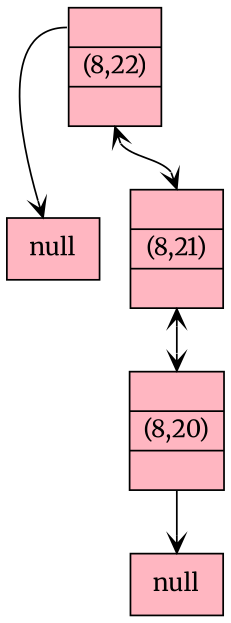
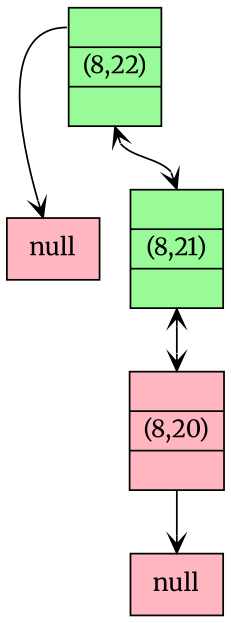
(115, 67) -> (115, 67)
(177, 249) -> (177, 249)
